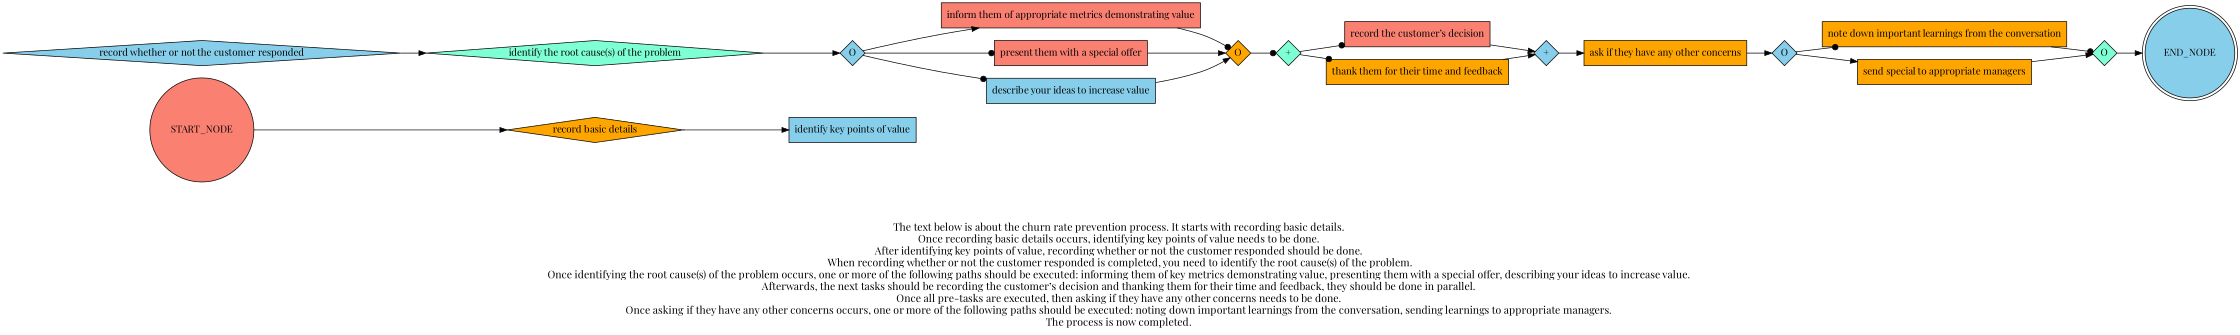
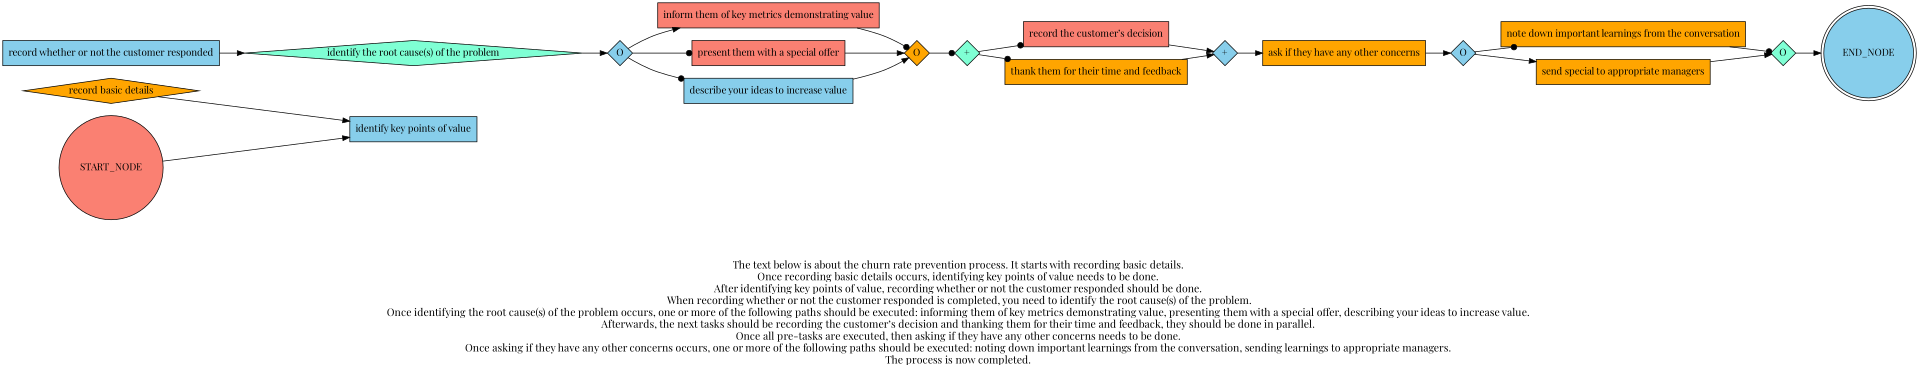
(1071, 15) -> (768, 15)
(202, 53) -> (111, 53)
(377, 130) -> (253, 150)
